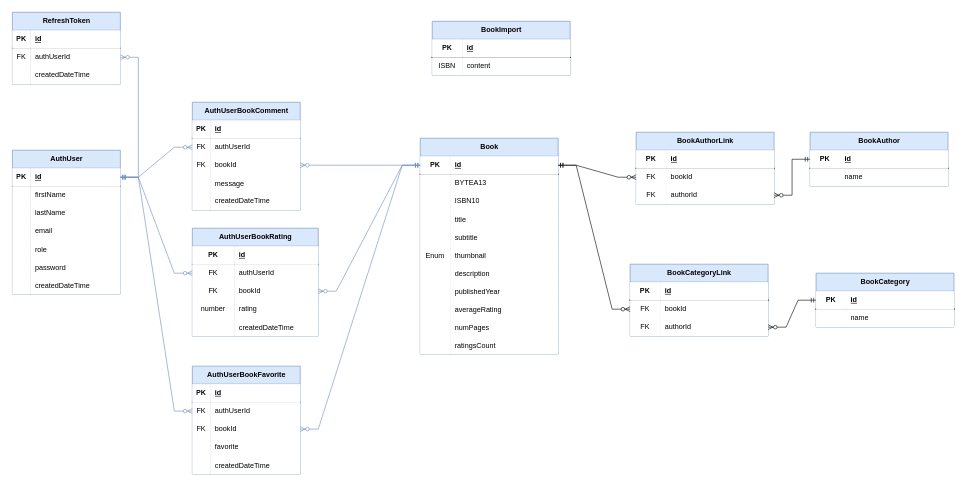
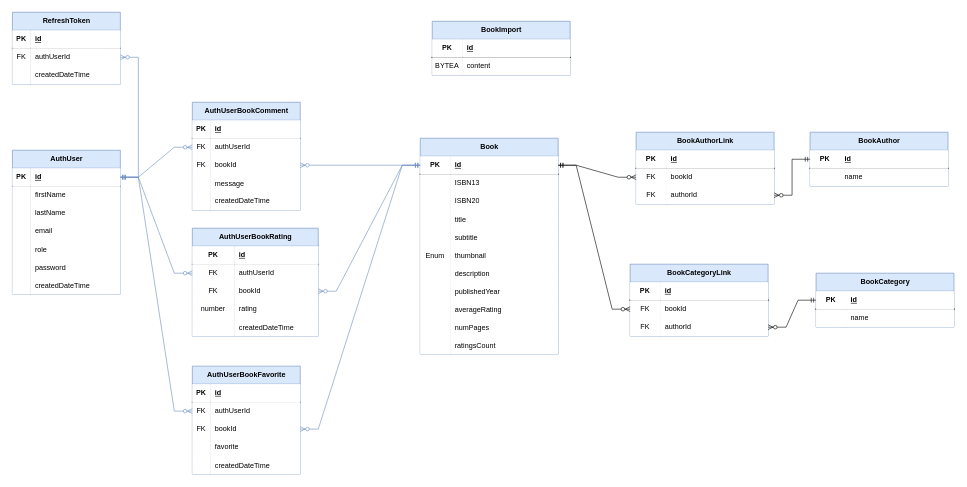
(447, 66) -> (447, 66)
(469, 183) -> (467, 183)
(467, 201) -> (467, 201)
